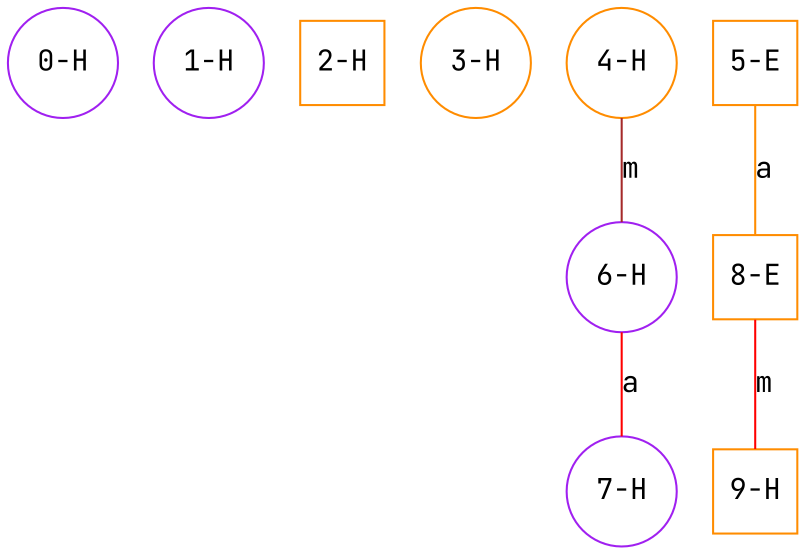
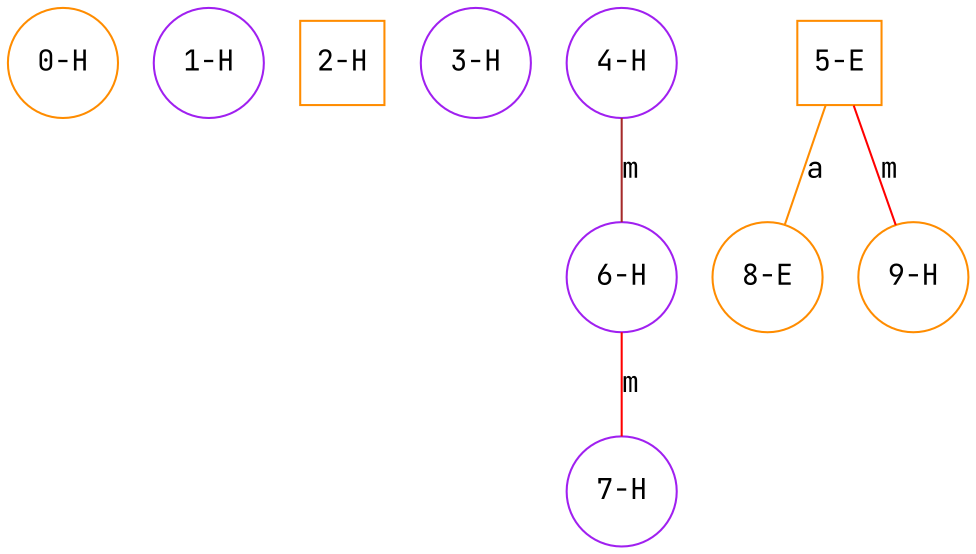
(63, 63) -> (63, 63)
(476, 63) -> (476, 63)
(622, 63) -> (622, 63)
(755, 277) -> (768, 277)
(631, 384) -> (631, 384)
(755, 384) -> (875, 165)
(755, 491) -> (913, 277)
